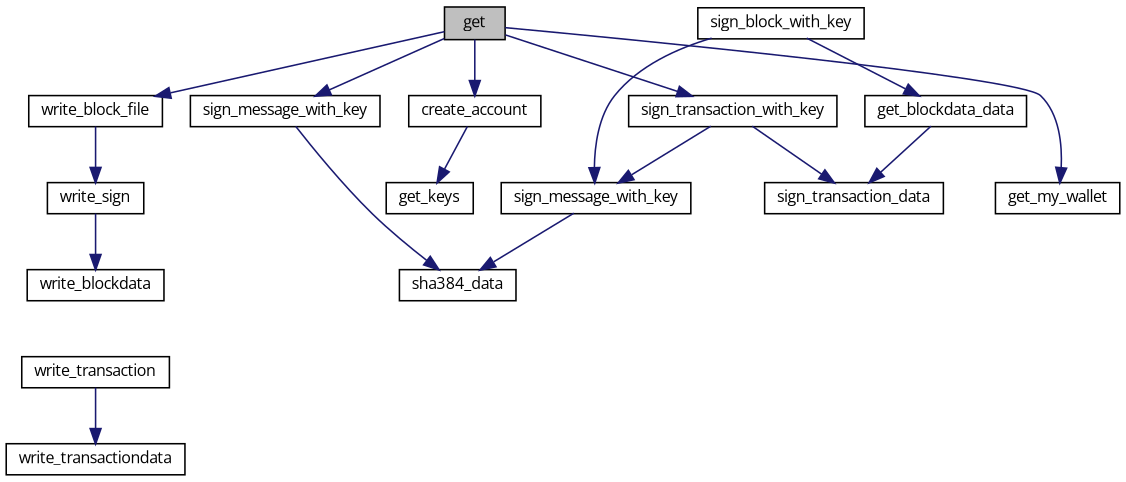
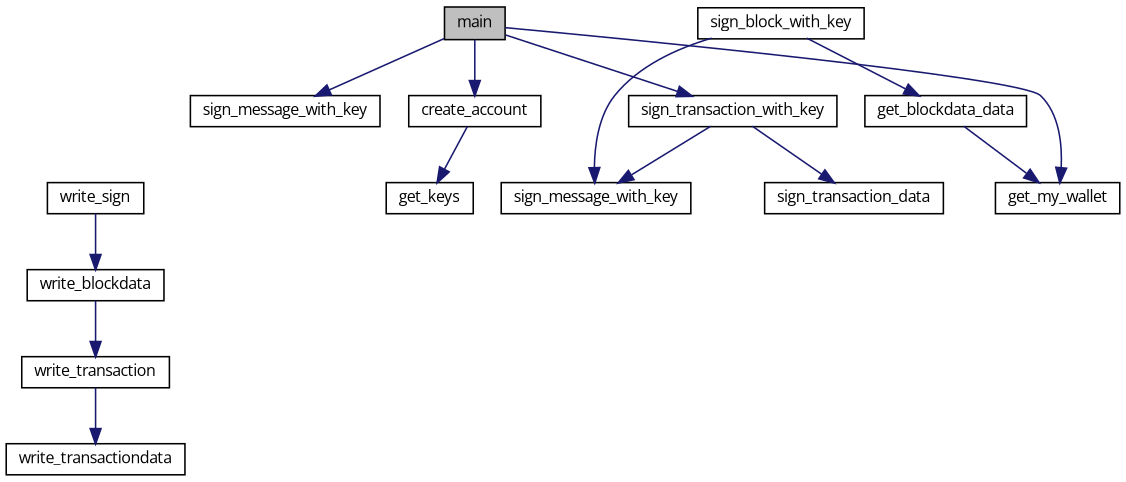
(475, 23) -> (475, 23)
(96, 111) -> none
(906, 149) -> (995, 150)
(458, 285) -> none
none -> (96, 321)
